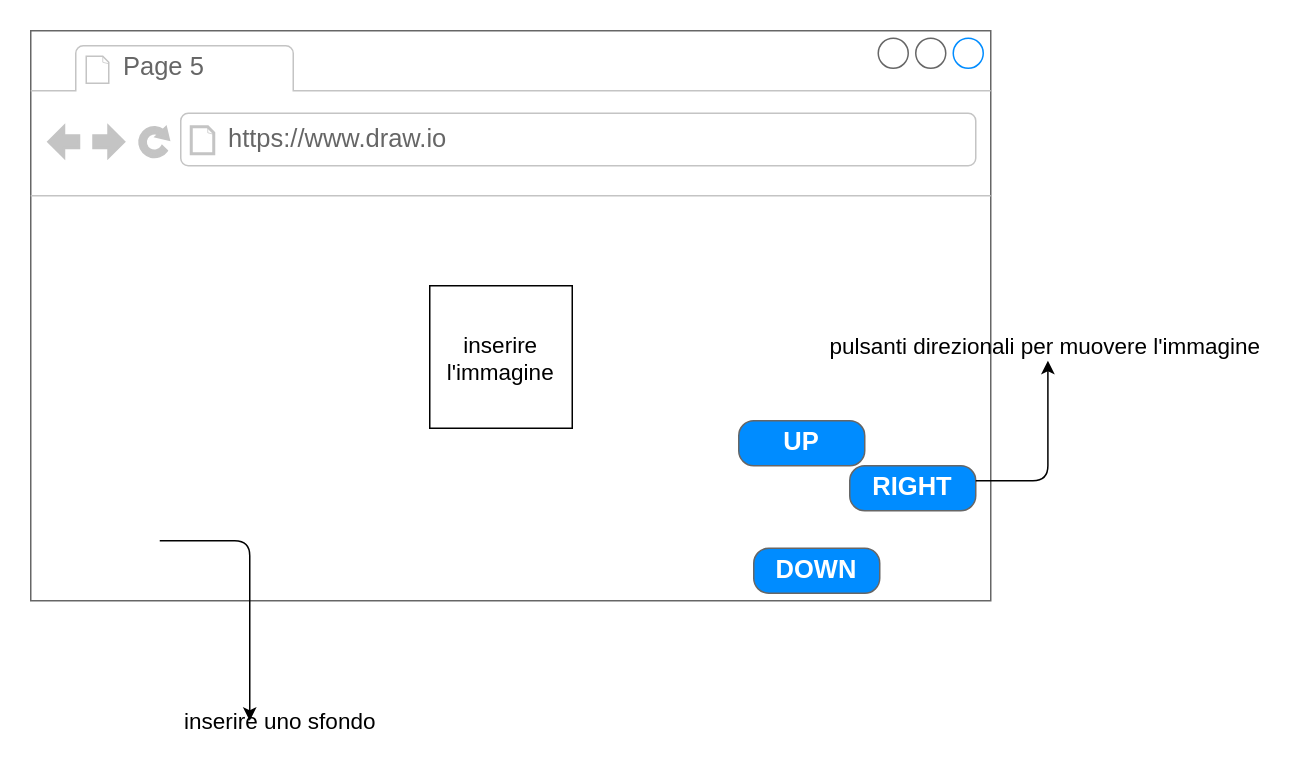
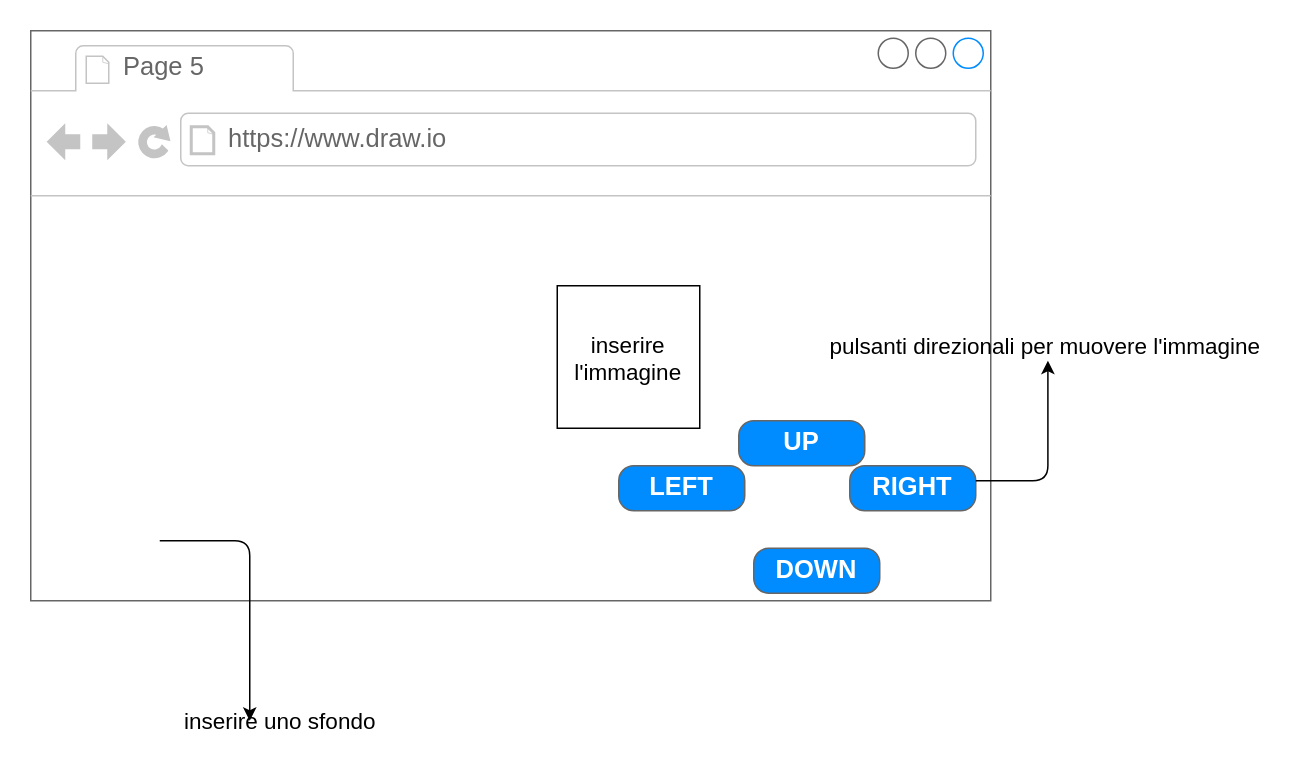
(501, 357) -> (629, 357)
none -> (682, 488)
